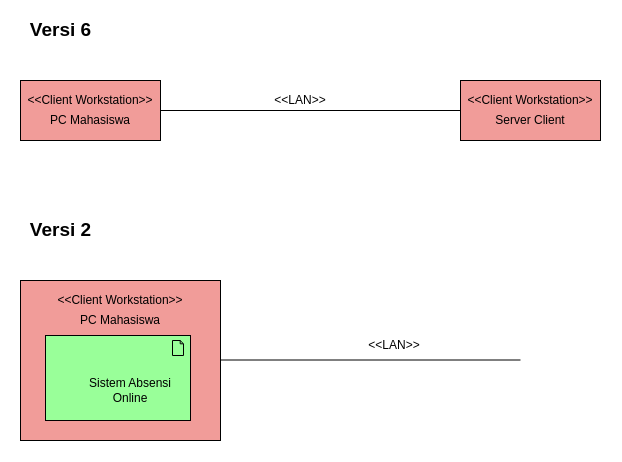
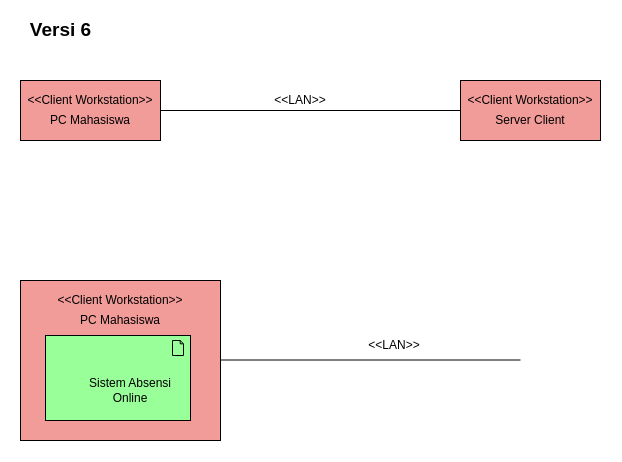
(61, 231) -> none
